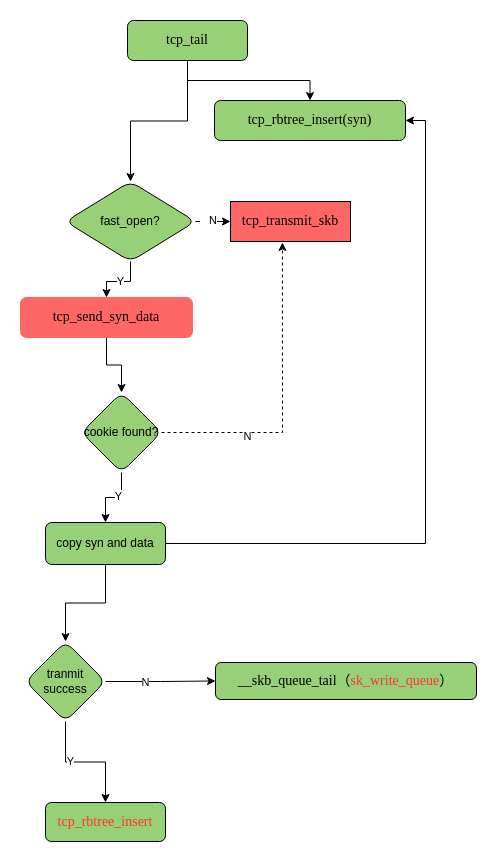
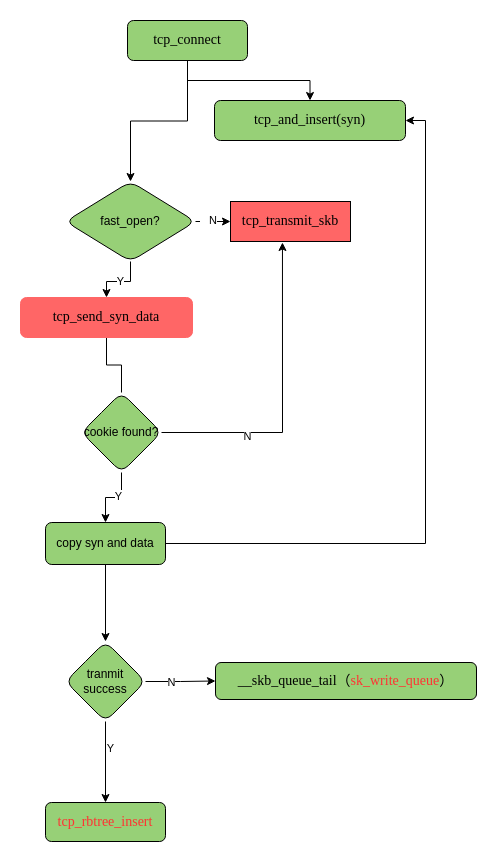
(188, 41) -> (188, 41)
(310, 121) -> (310, 121)
(122, 384) -> (122, 386)
(282, 401) -> (282, 401)
(66, 682) -> (106, 682)
